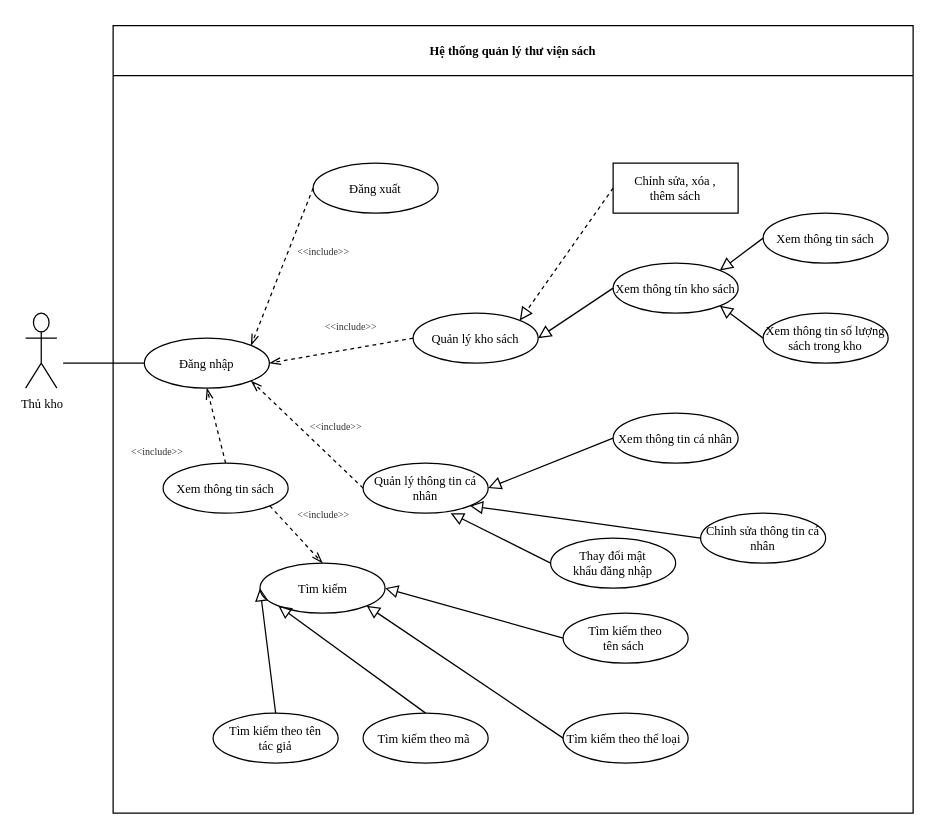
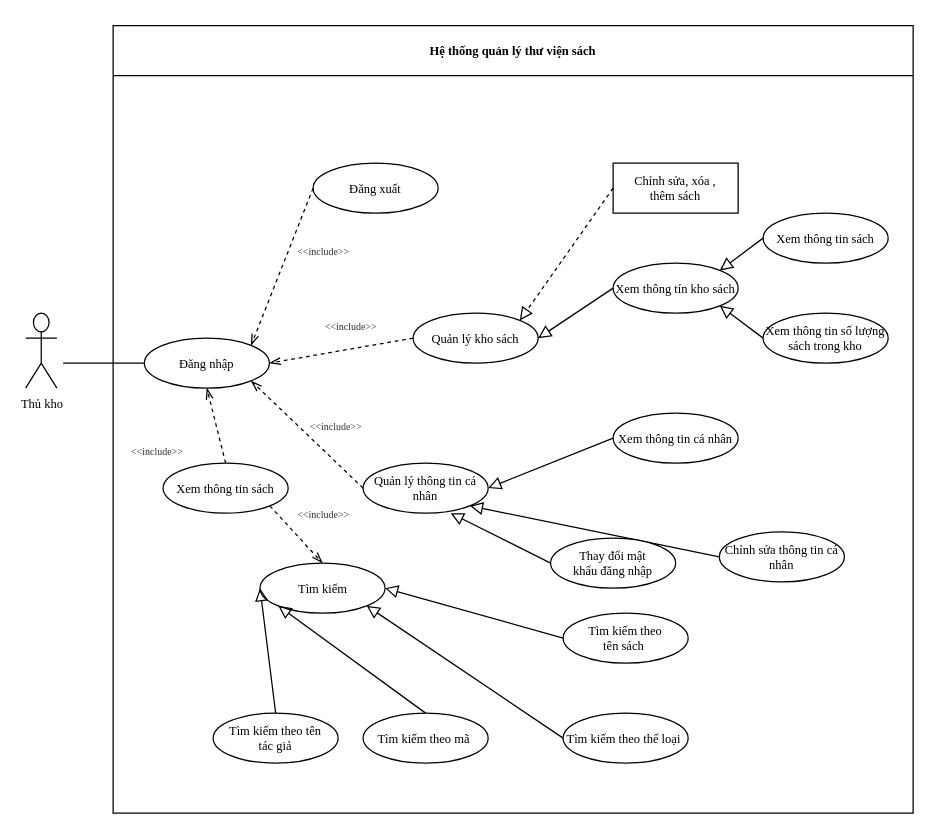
(763, 538) -> (782, 557)
